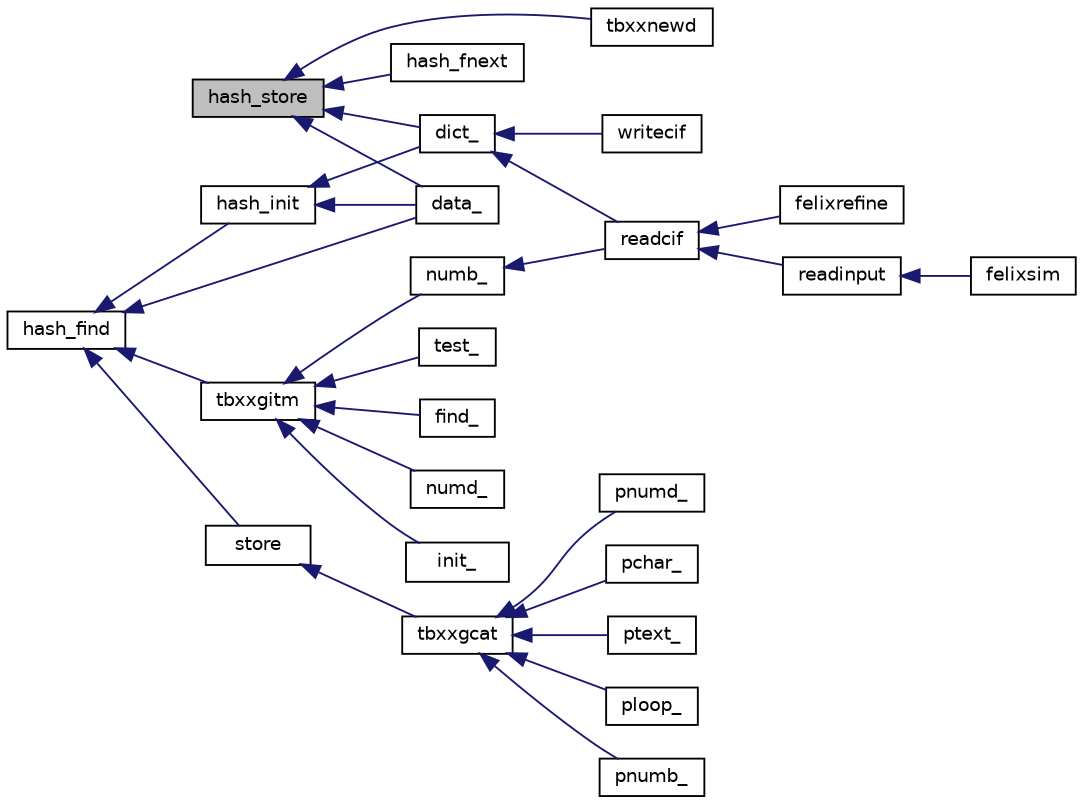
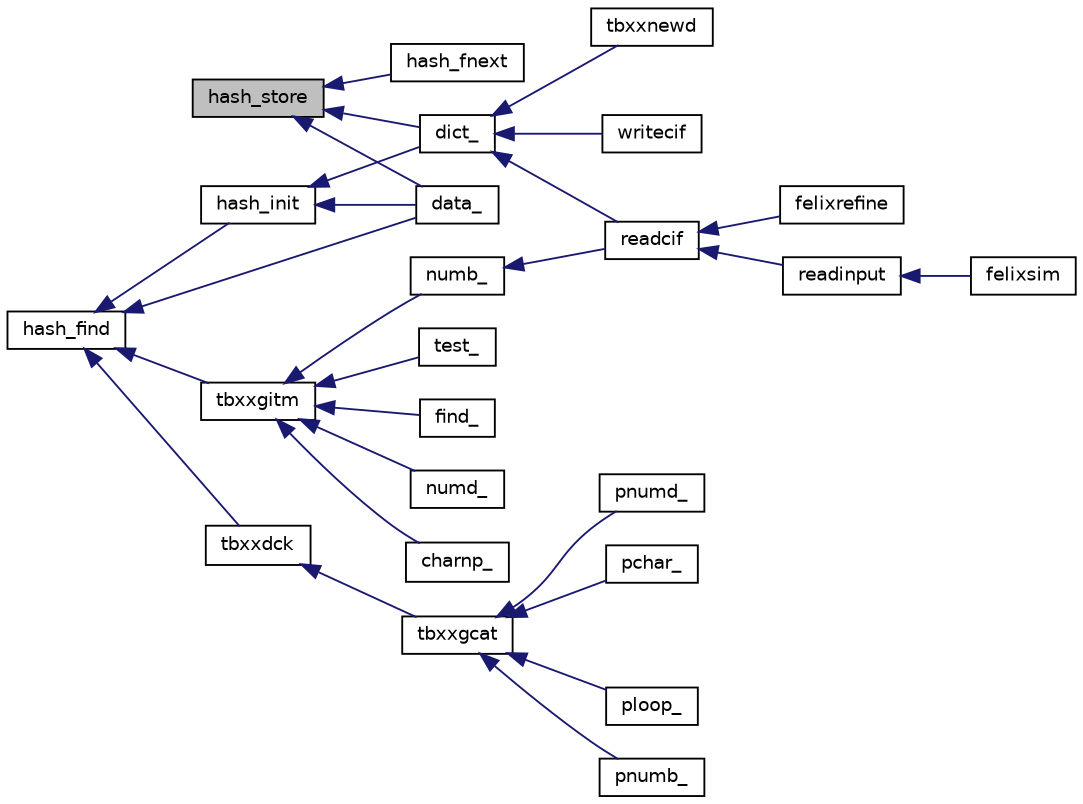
(440, 18) -> (564, 76)
(258, 545) -> (258, 545)
(457, 562) -> (457, 562)
(652, 635) -> none
